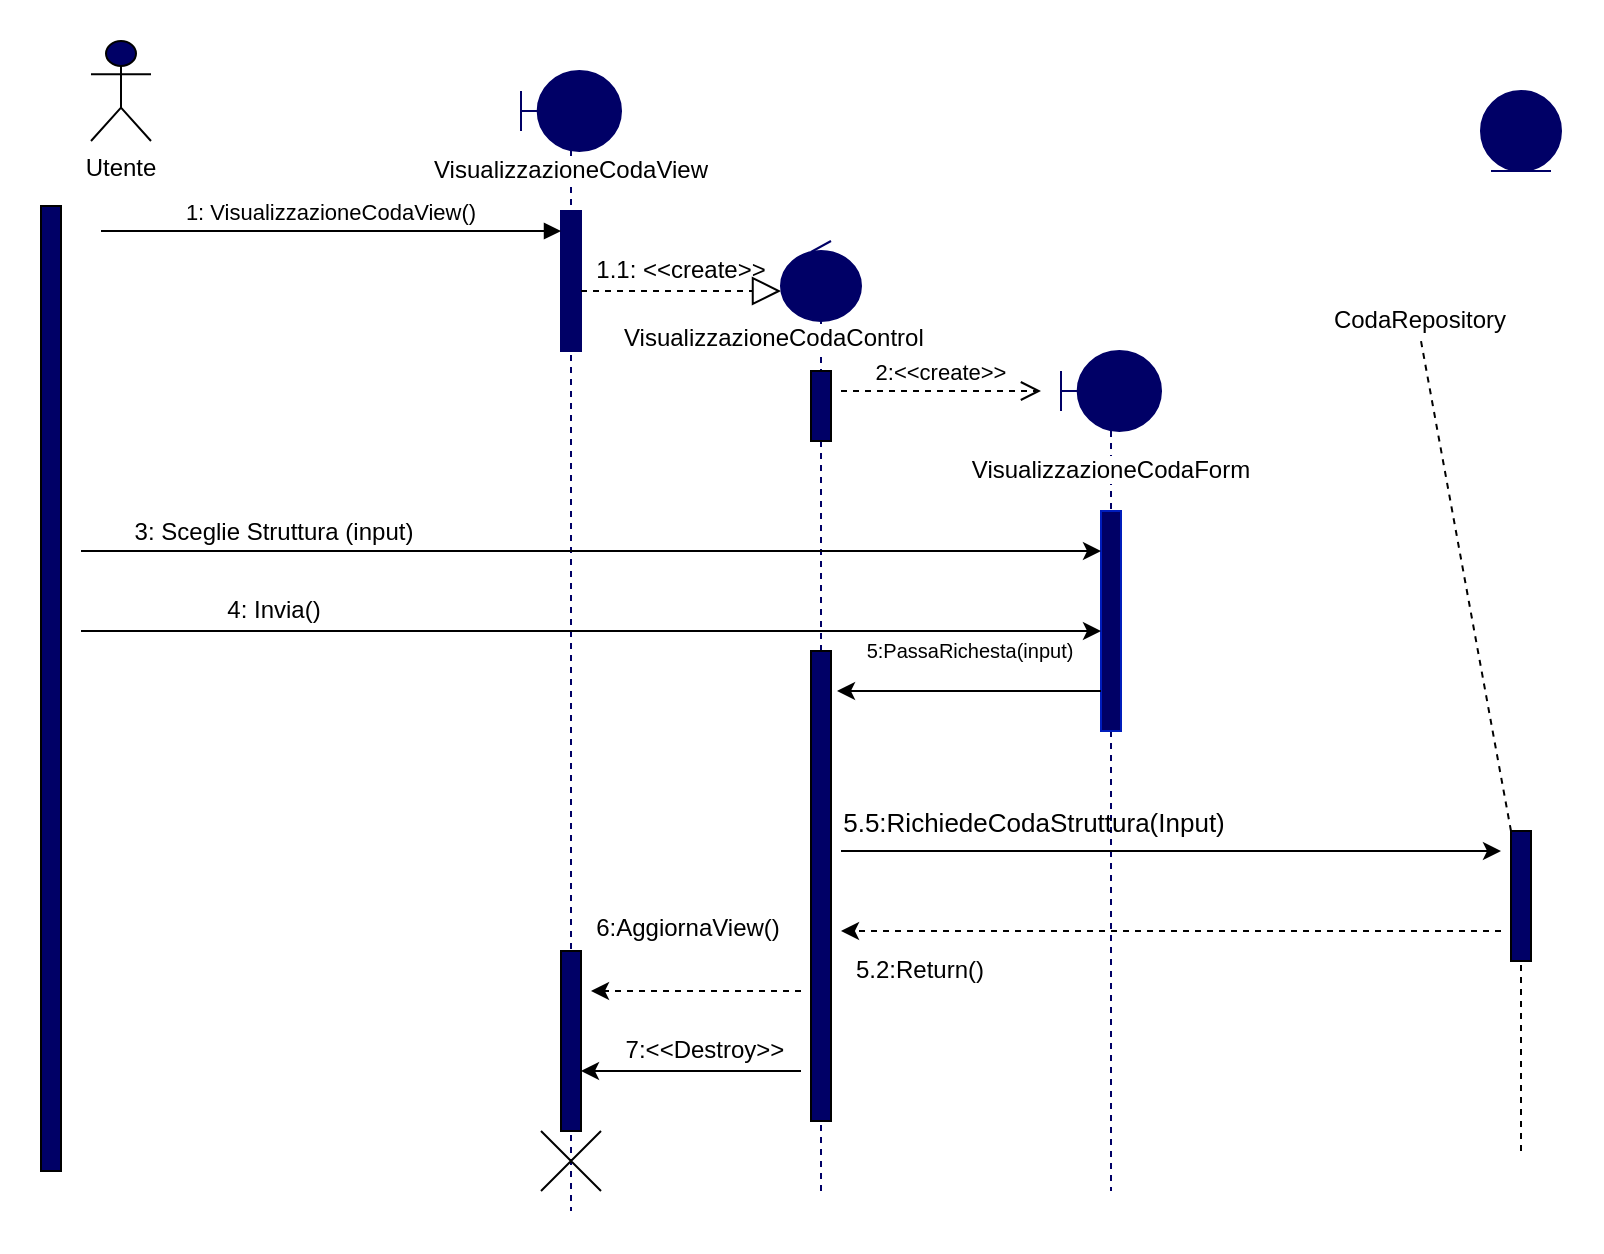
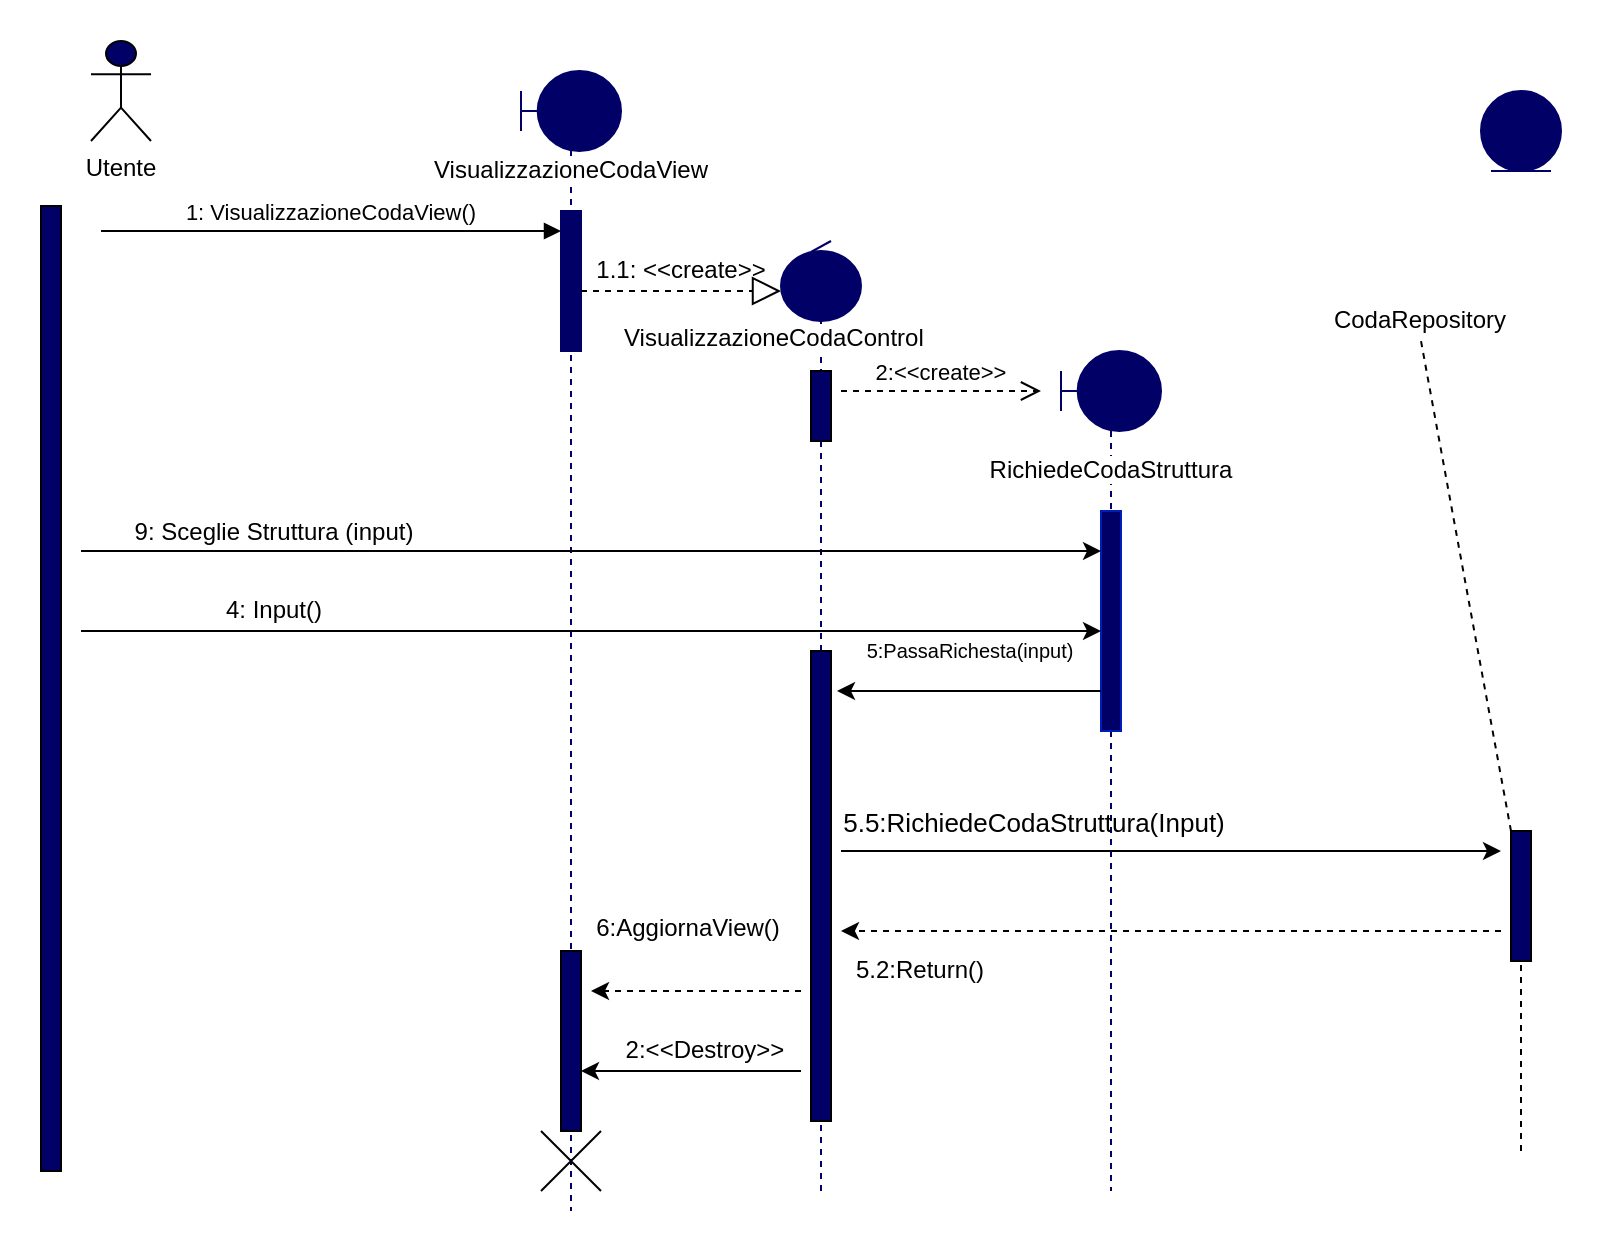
(1112, 471) -> (1112, 471)
(275, 533) -> (275, 533)
(275, 611) -> (275, 611)
(706, 1051) -> (706, 1051)
